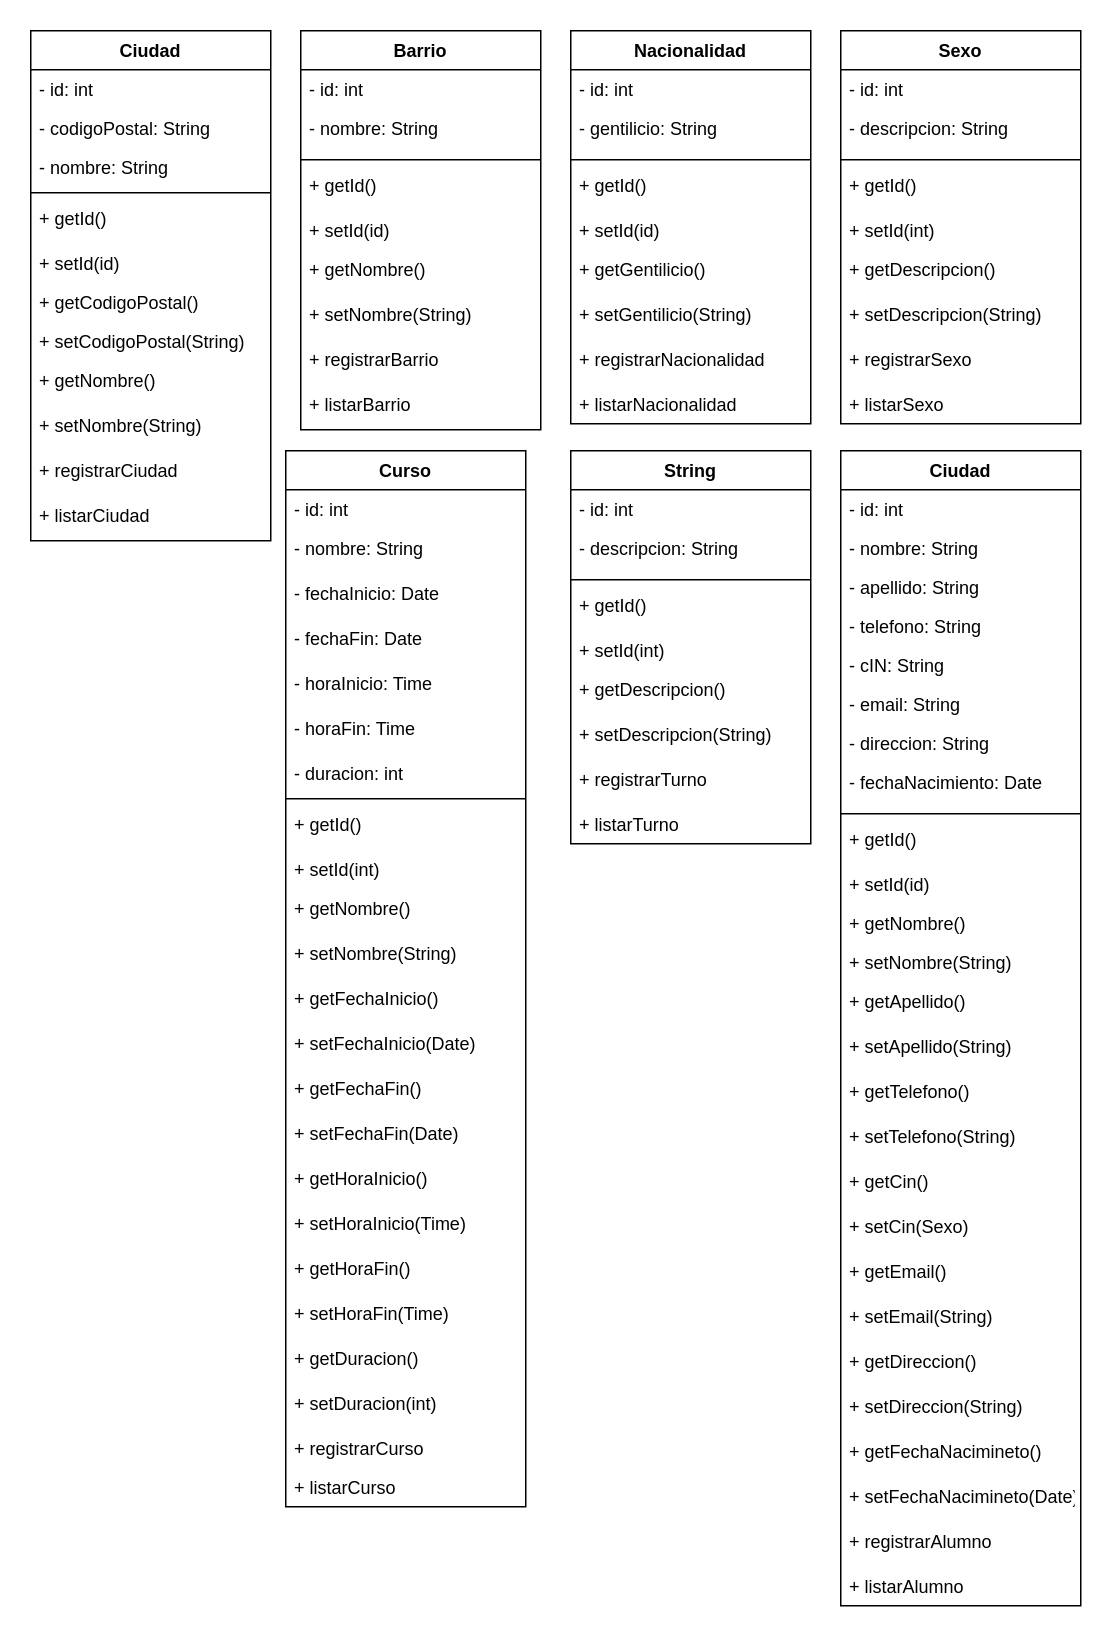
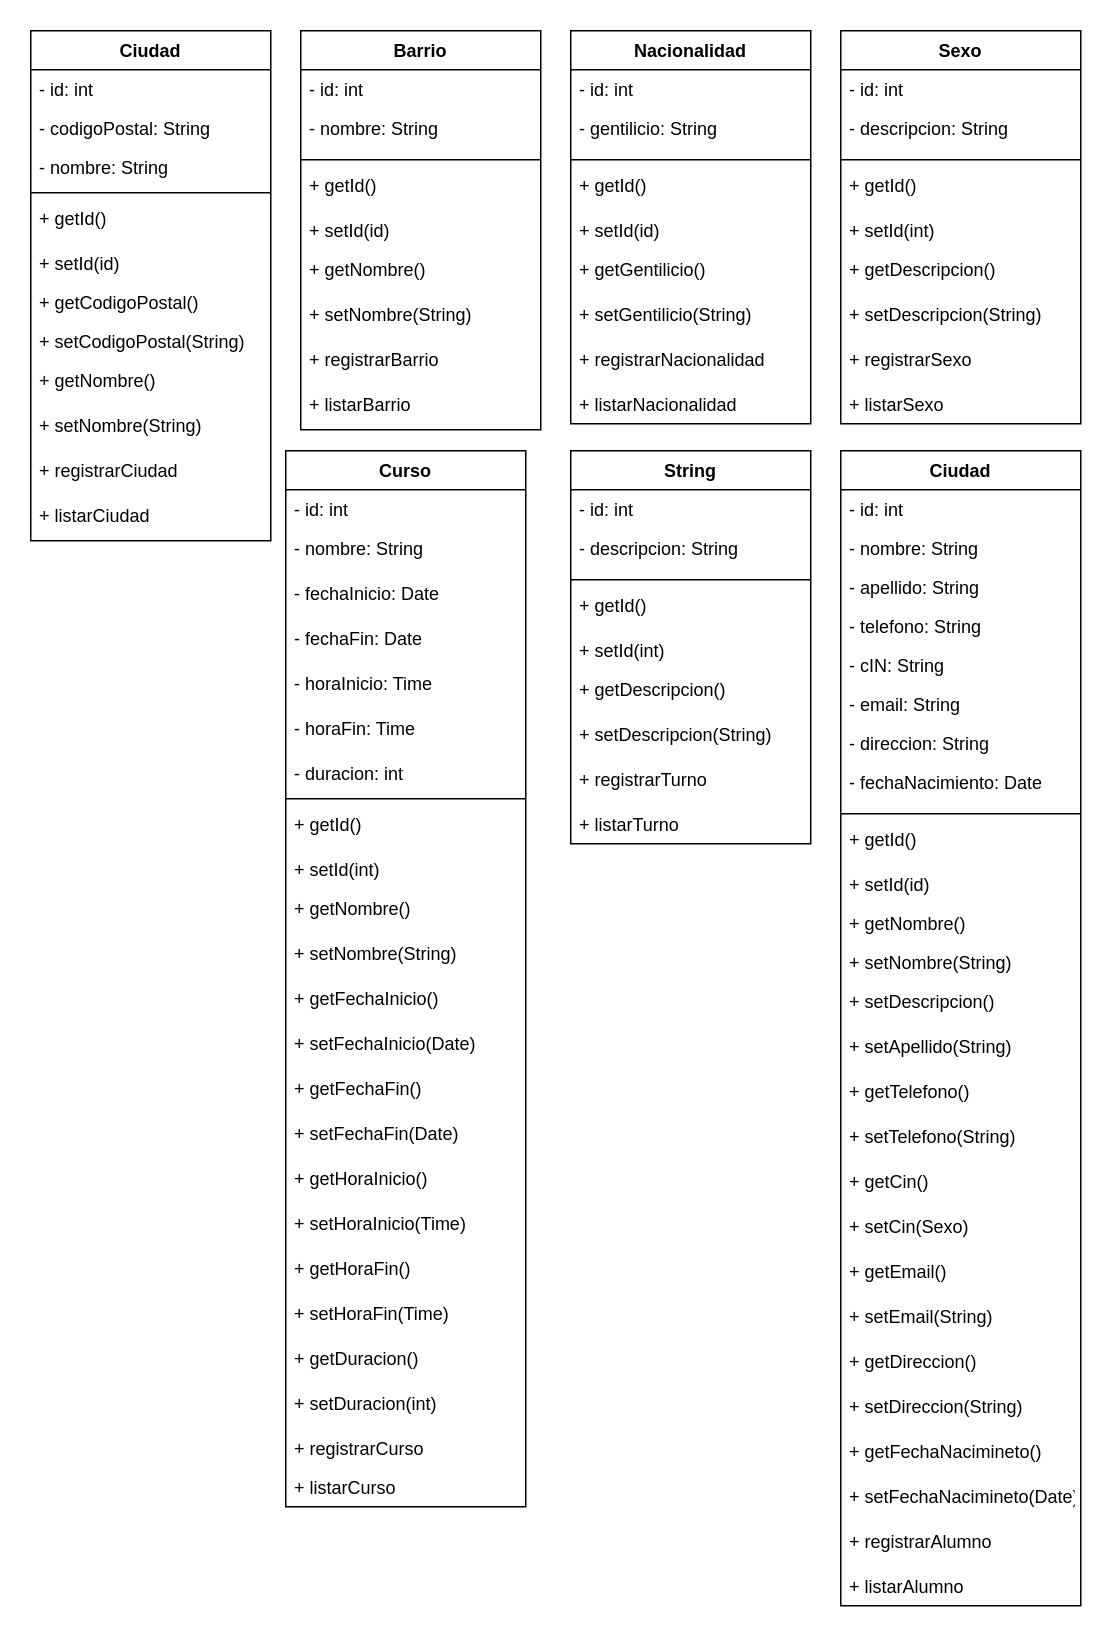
(915, 1002) -> (933, 1002)
